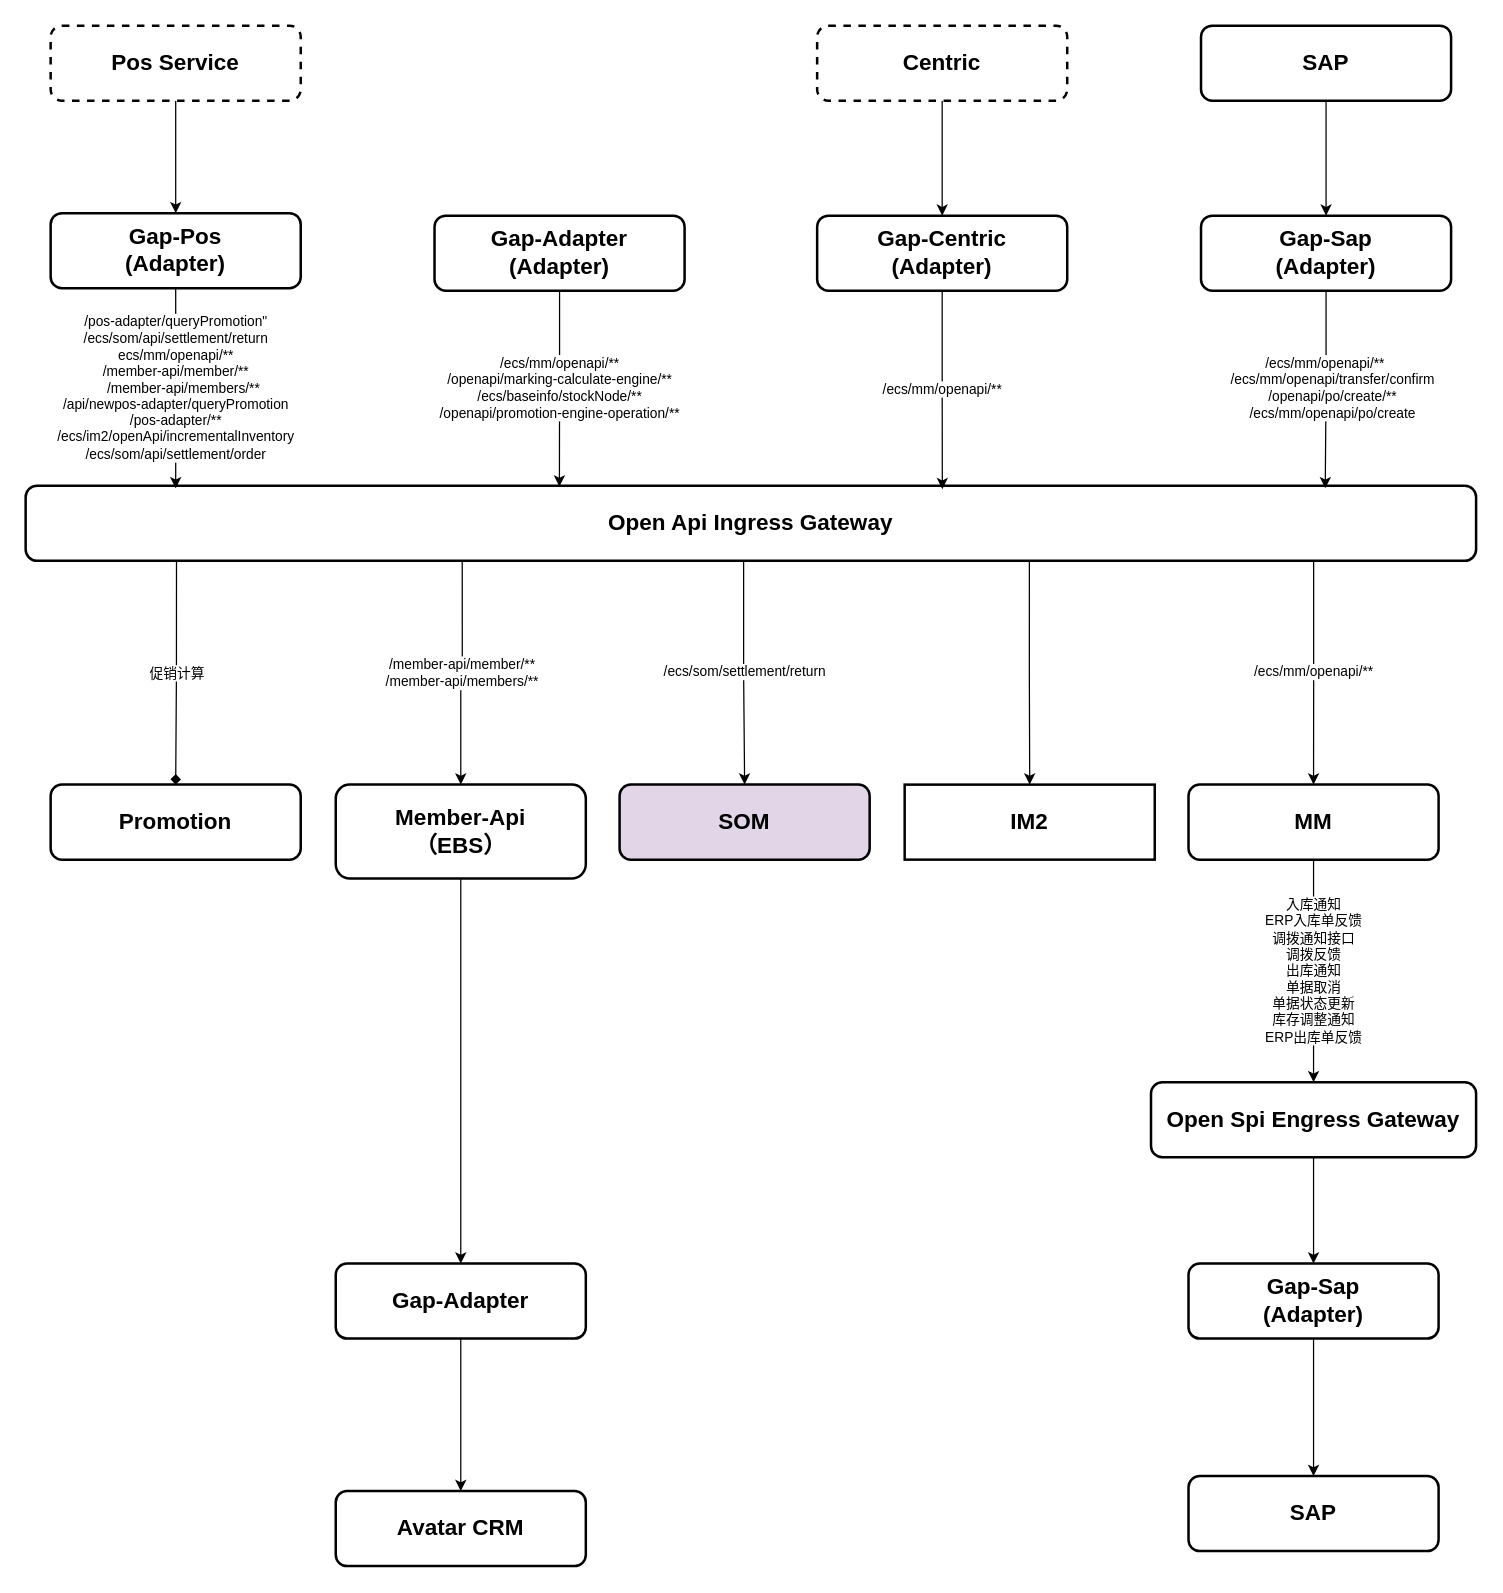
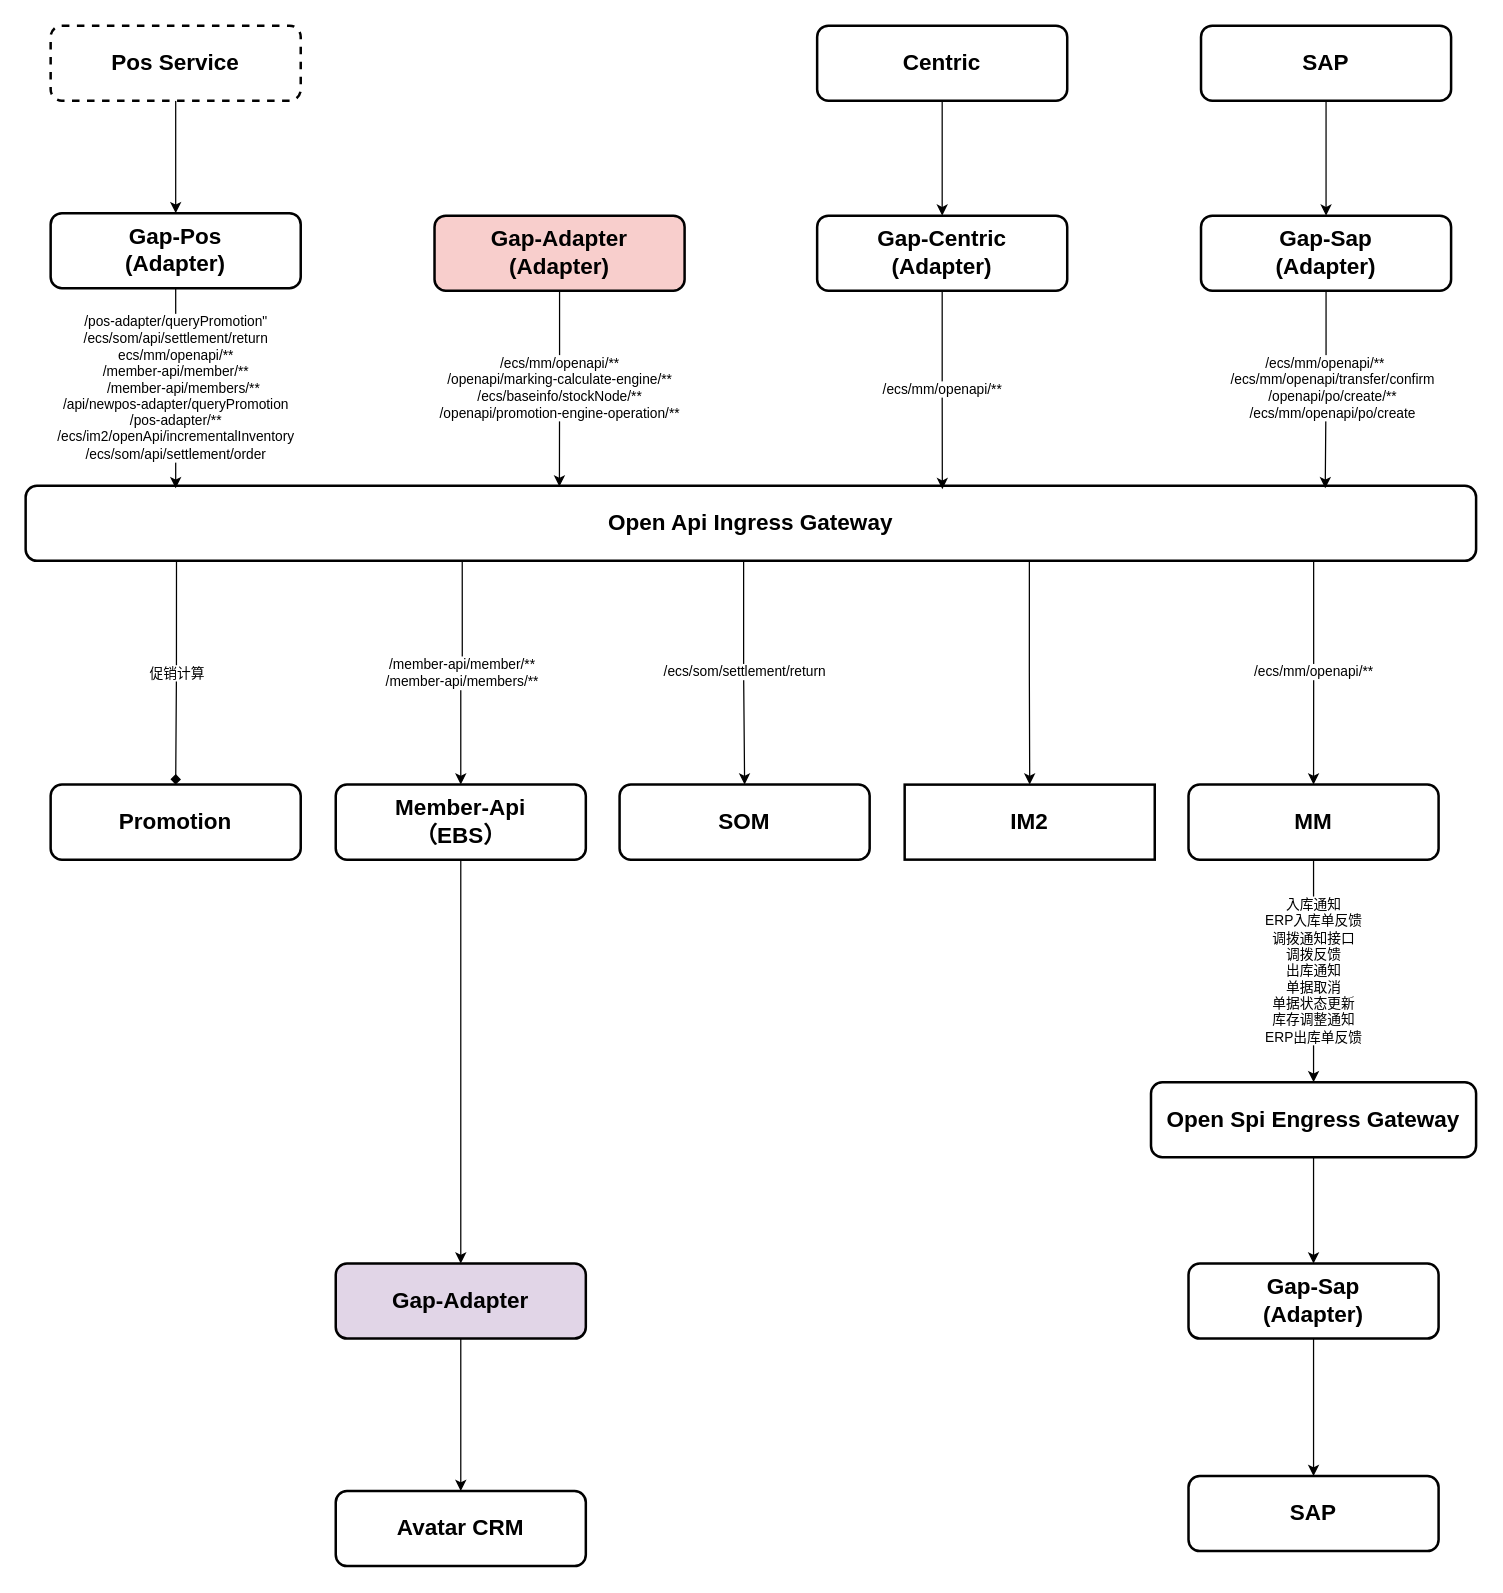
(942, 63) -> (942, 63)
(559, 253) -> (559, 253)
(744, 822) -> (744, 822)
(461, 831) -> (461, 822)
(461, 1301) -> (461, 1301)
